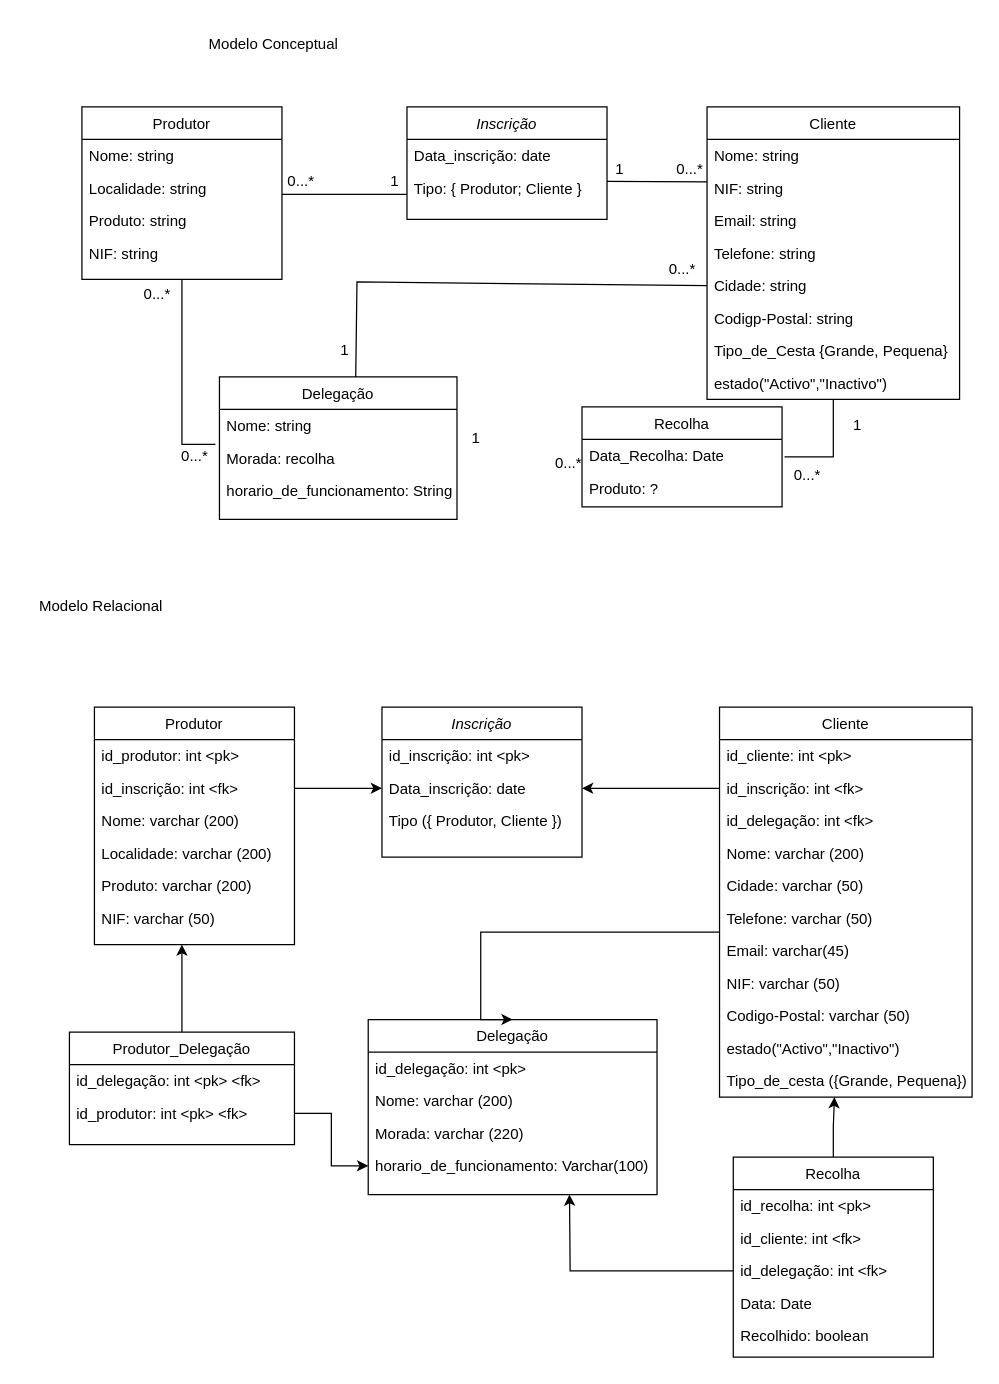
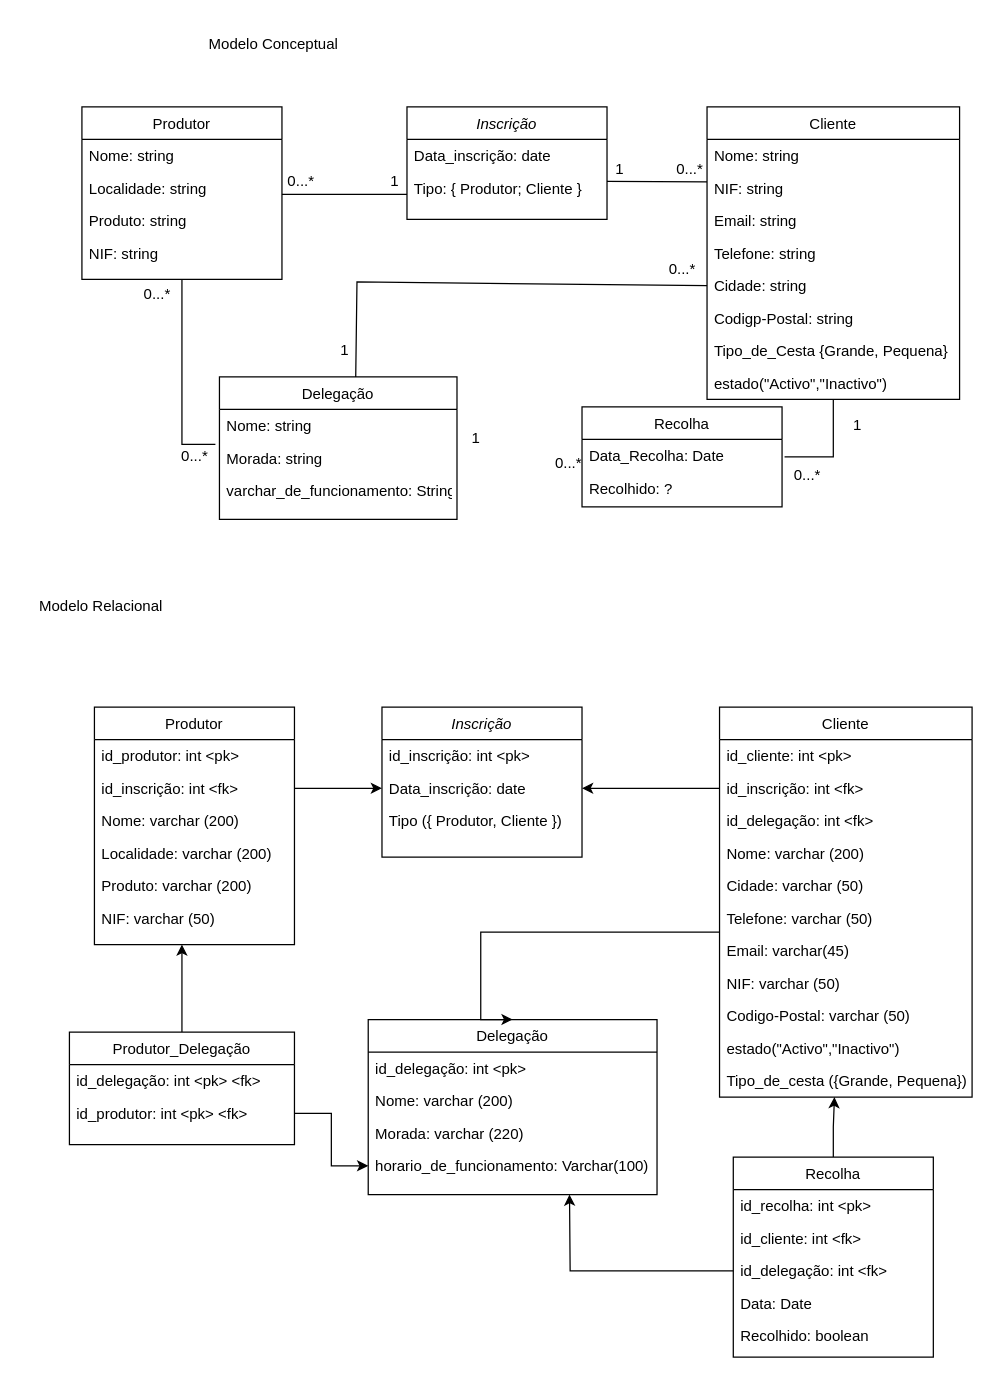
(283, 459) -> (279, 459)
(627, 489) -> (631, 489)
(351, 491) -> (353, 491)
